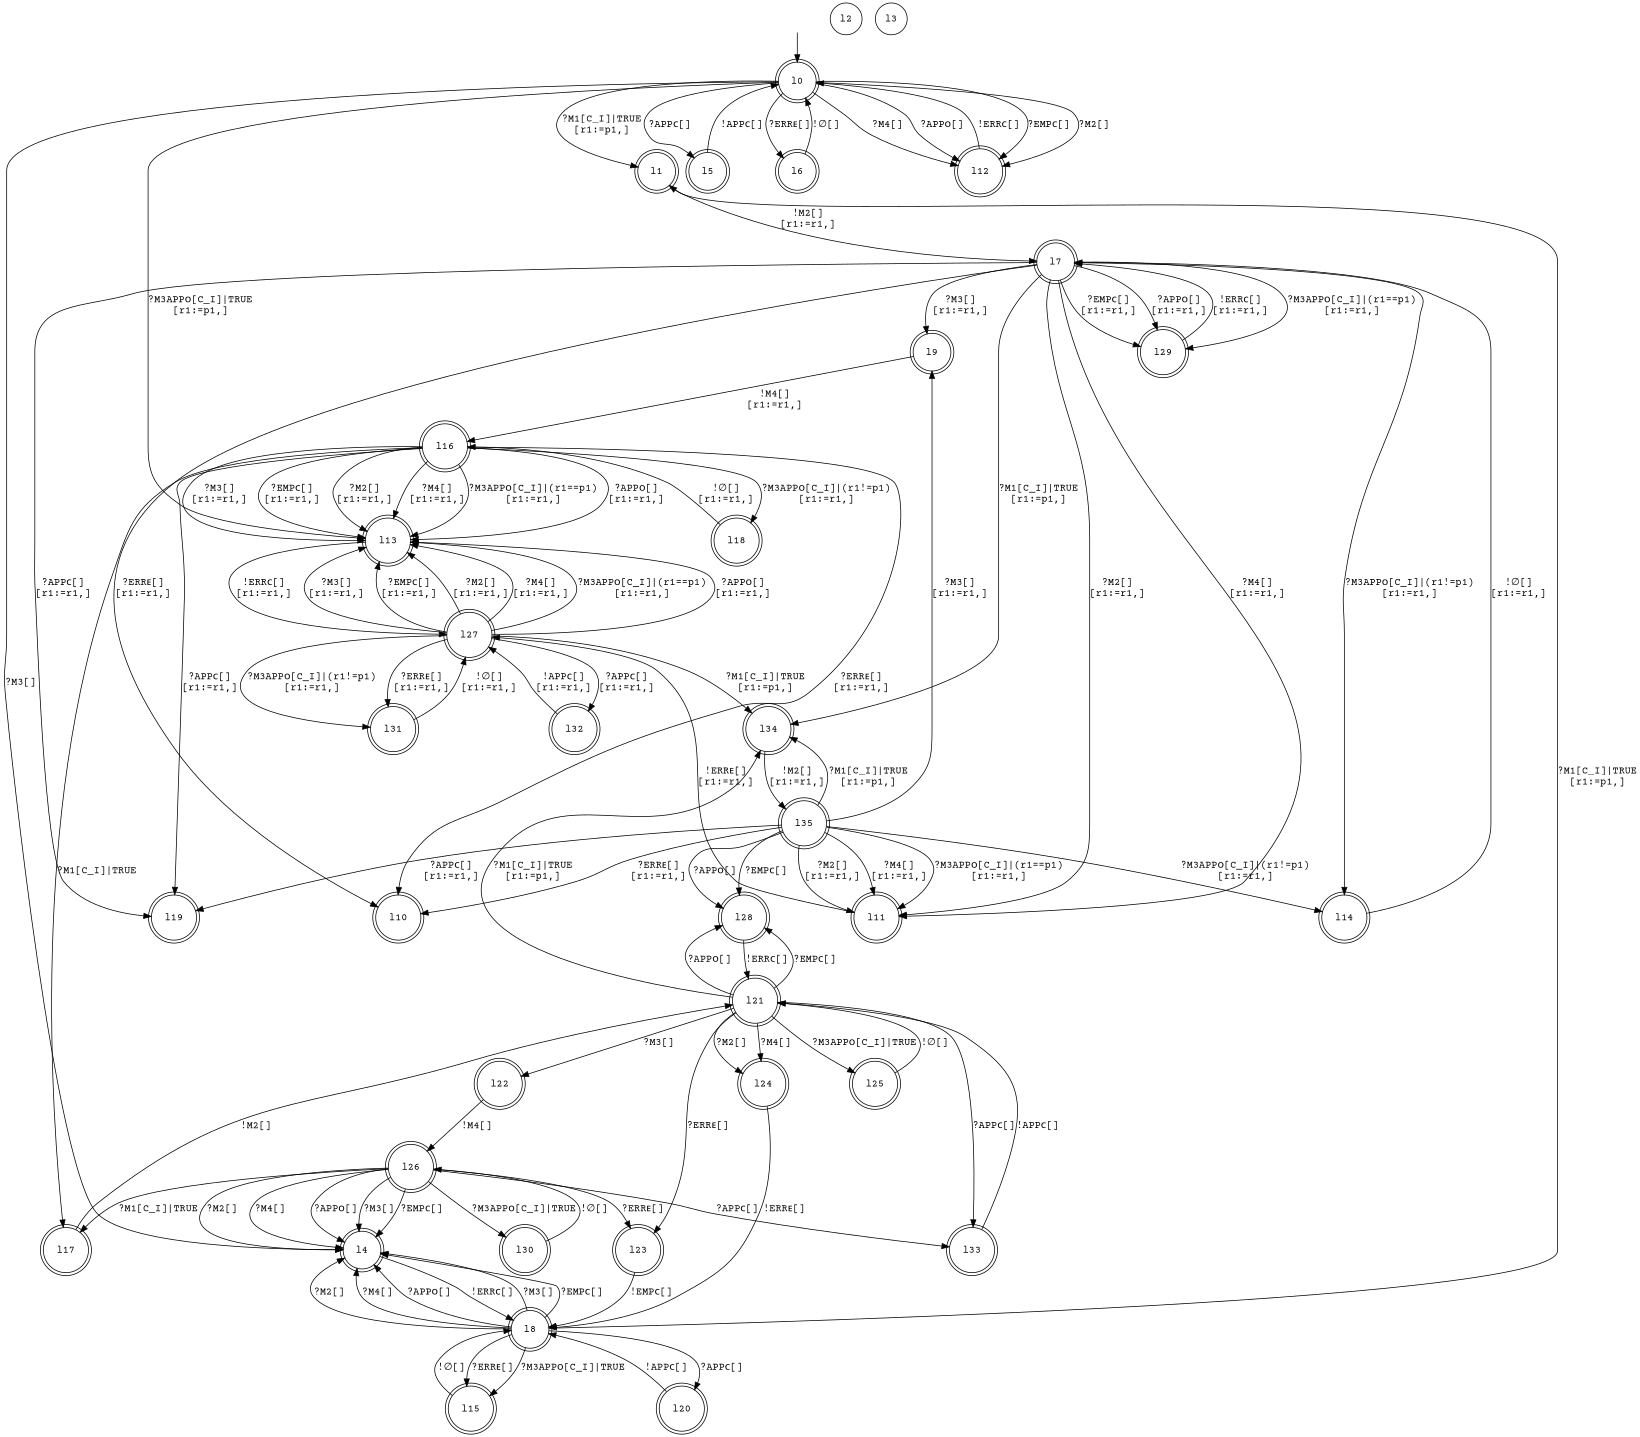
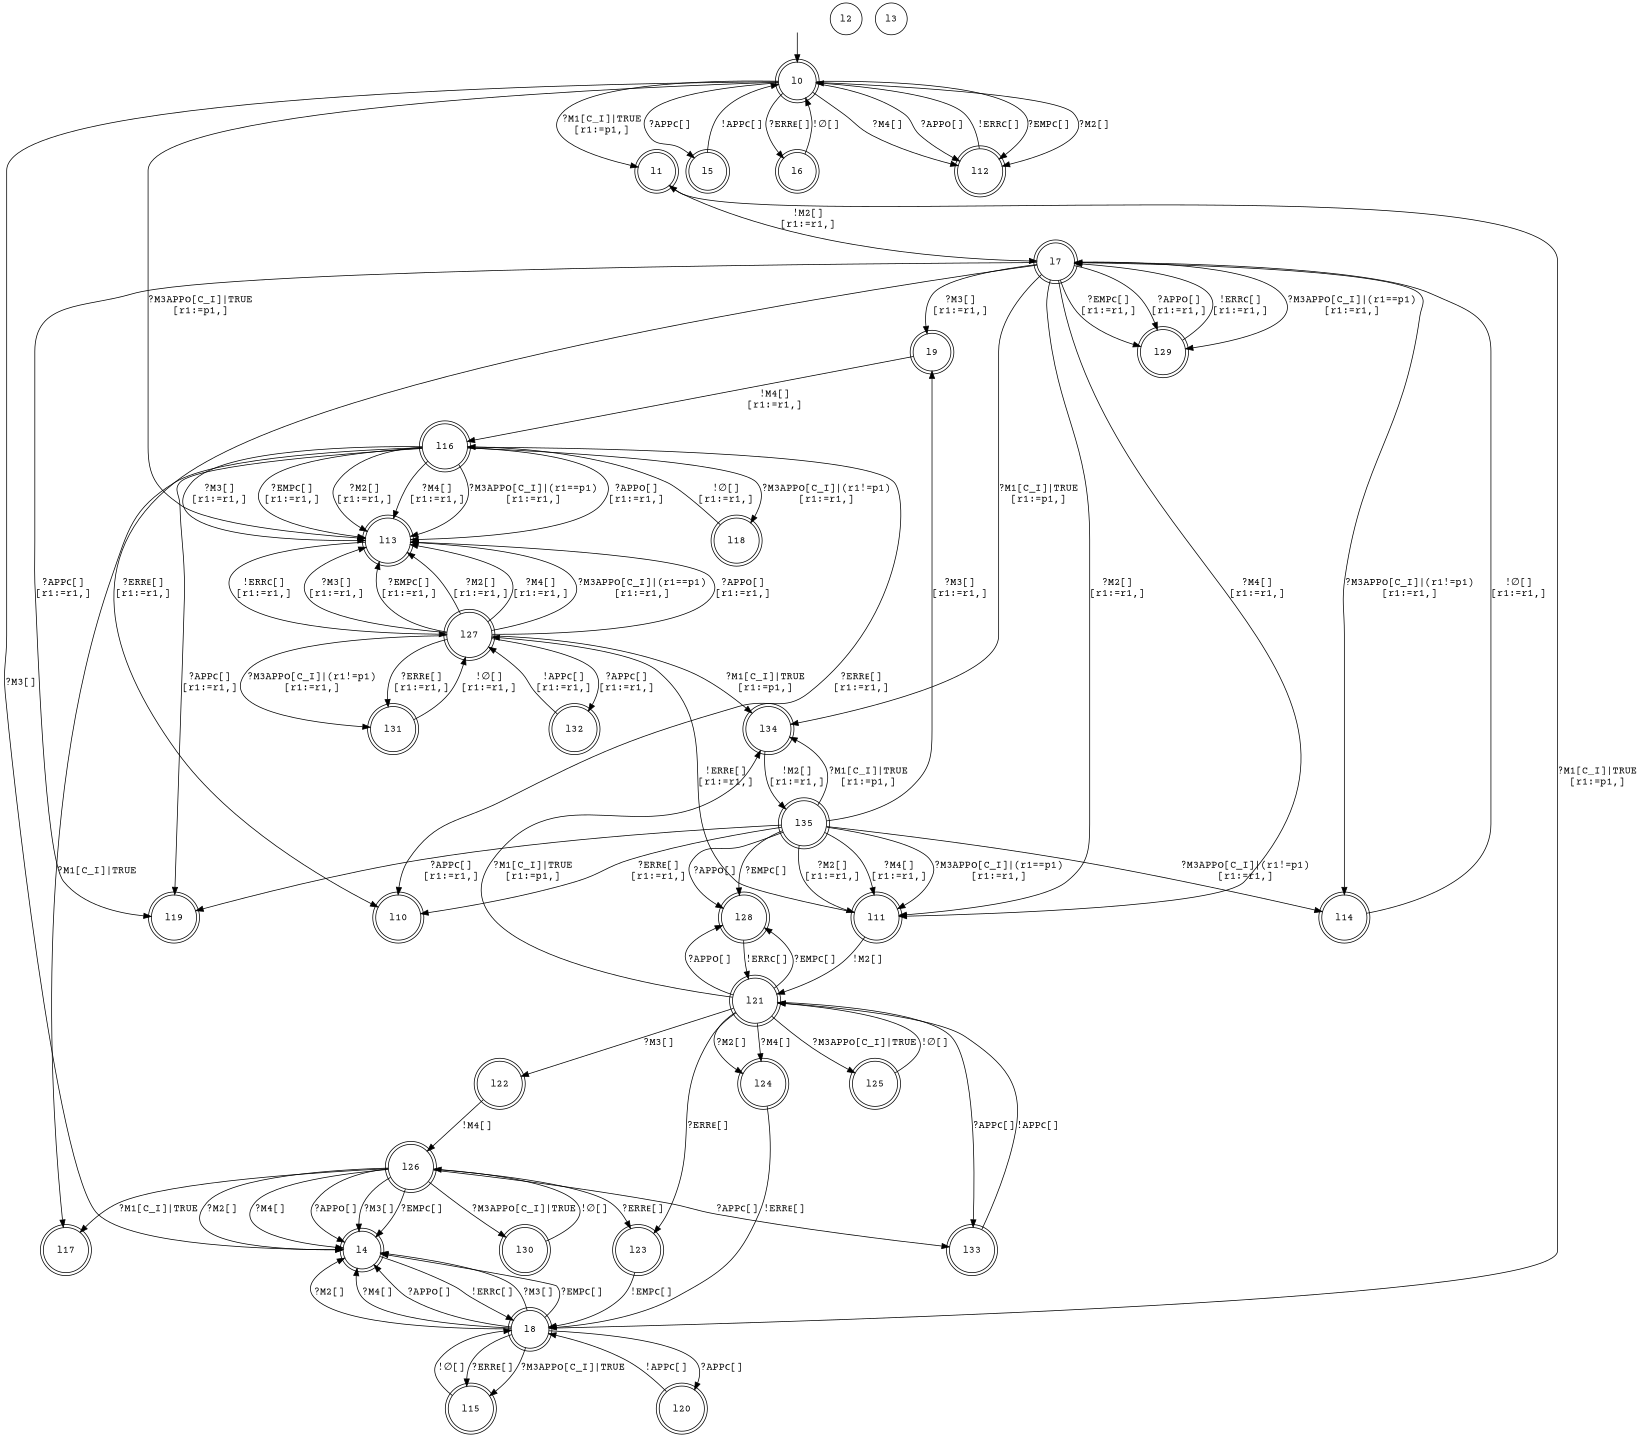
(385, 1083) -> (829, 971)
